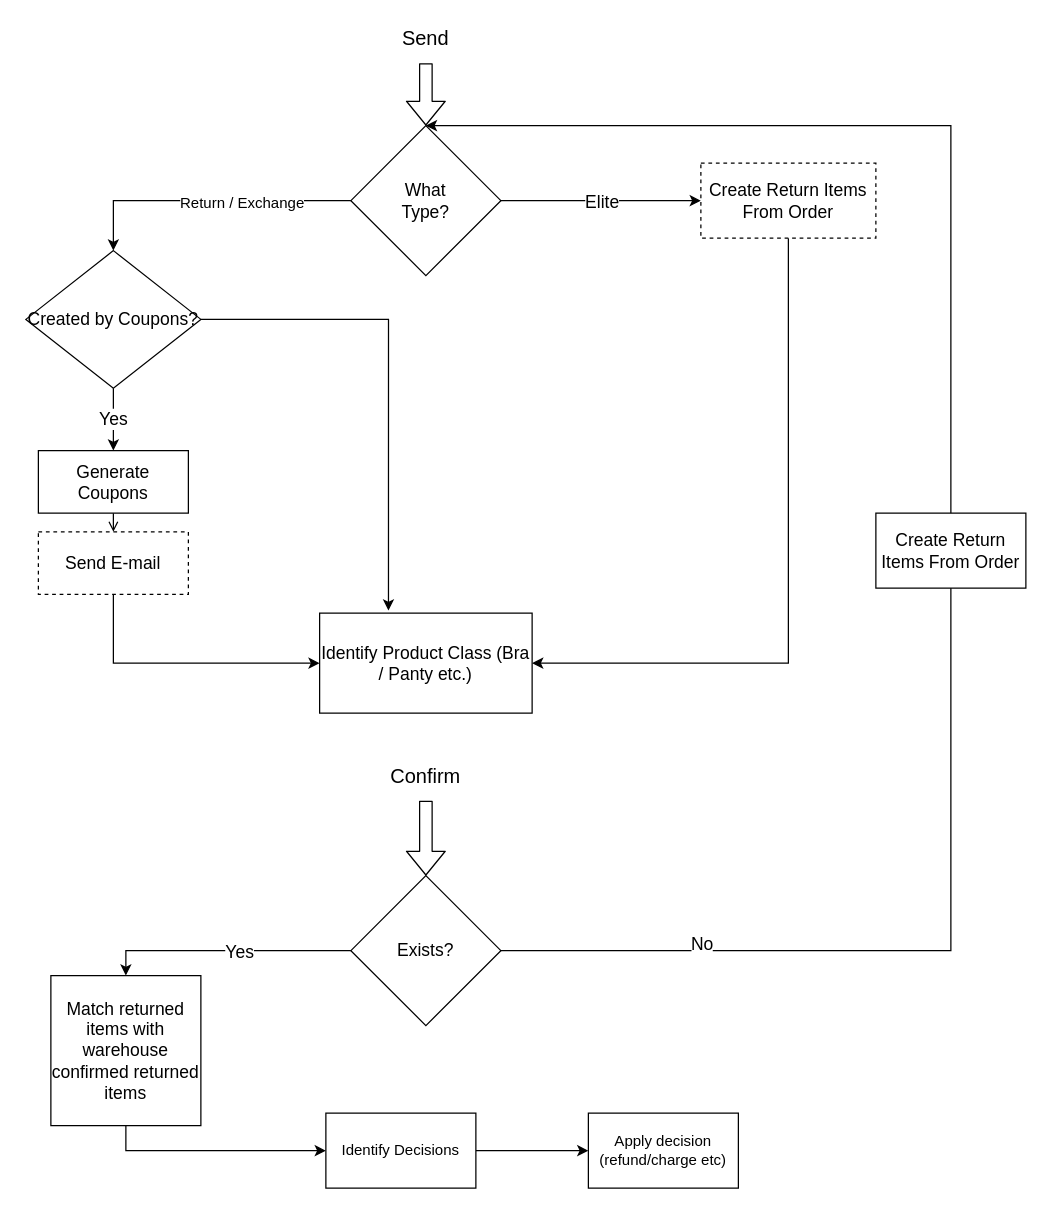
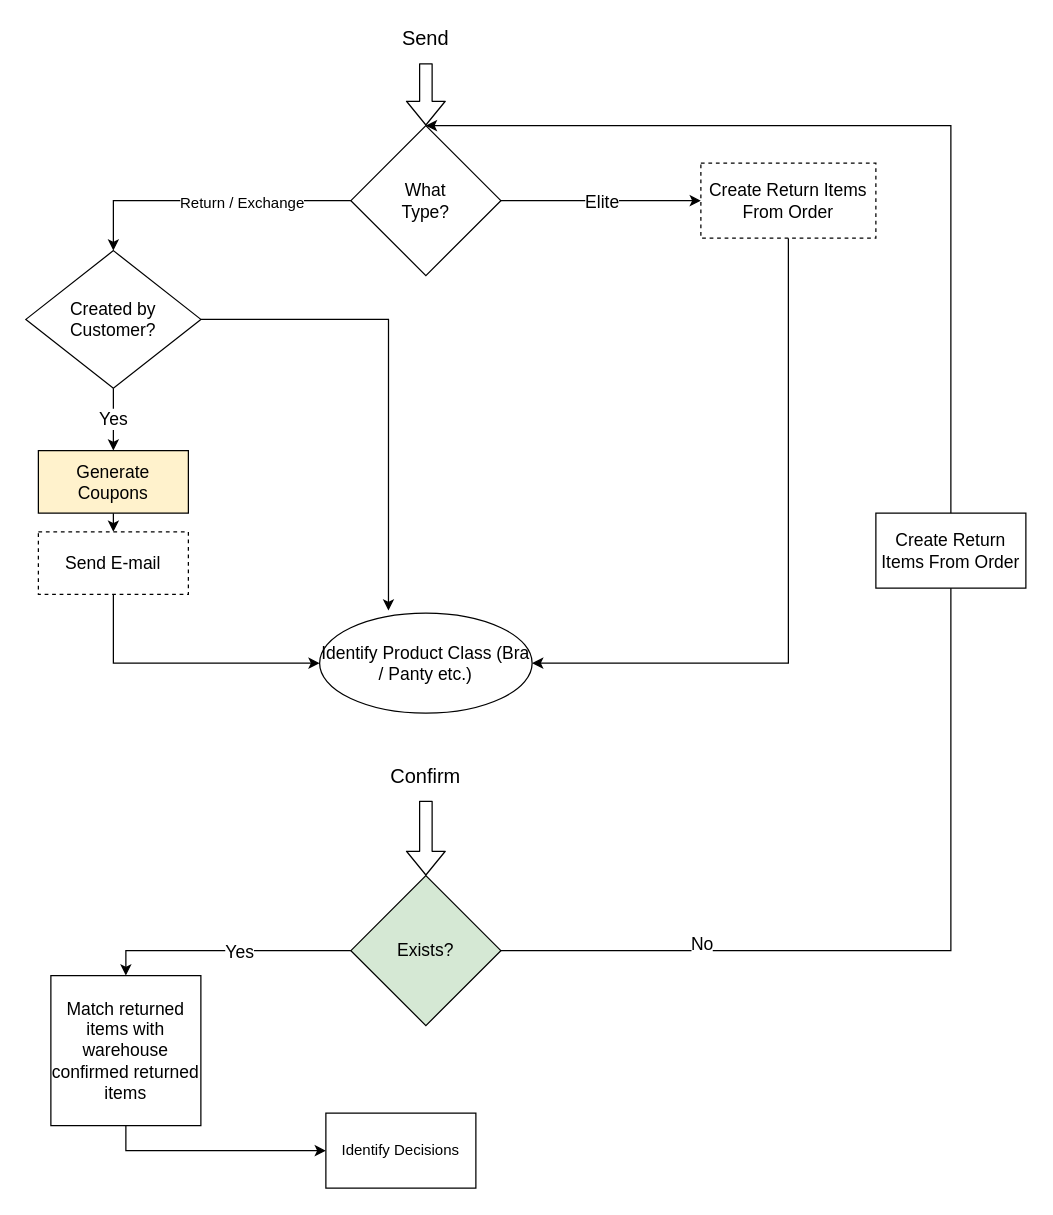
(113, 319) -> (113, 319)
(113, 482) -> (113, 482)
(113, 524) -> (113, 522)
(426, 663) -> (426, 663)
(426, 951) -> (426, 951)
(528, 1151) -> none
(663, 1151) -> none
